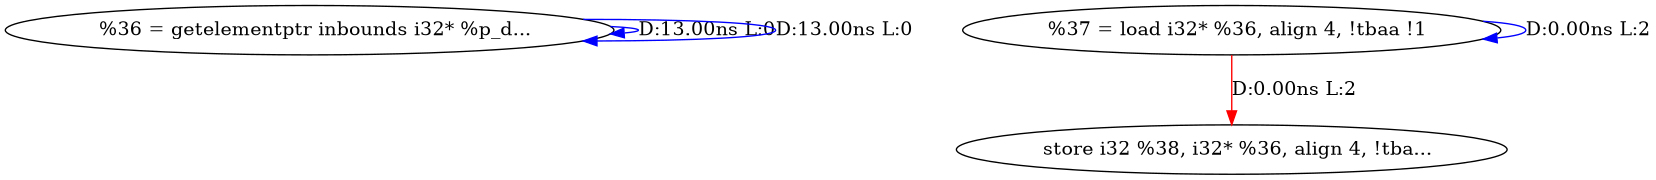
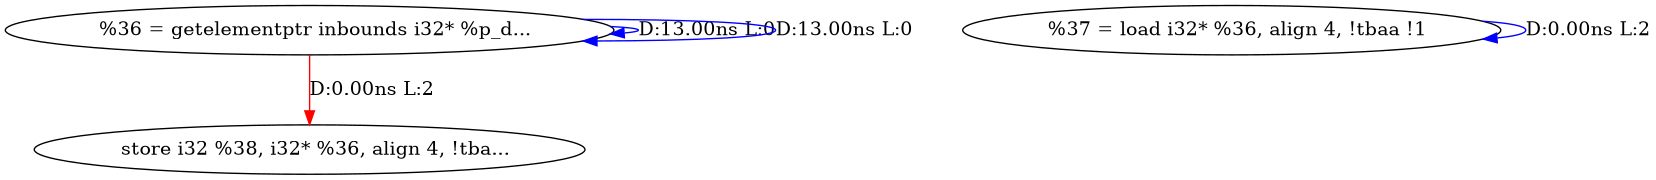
(1232, 83) -> (310, 83)
